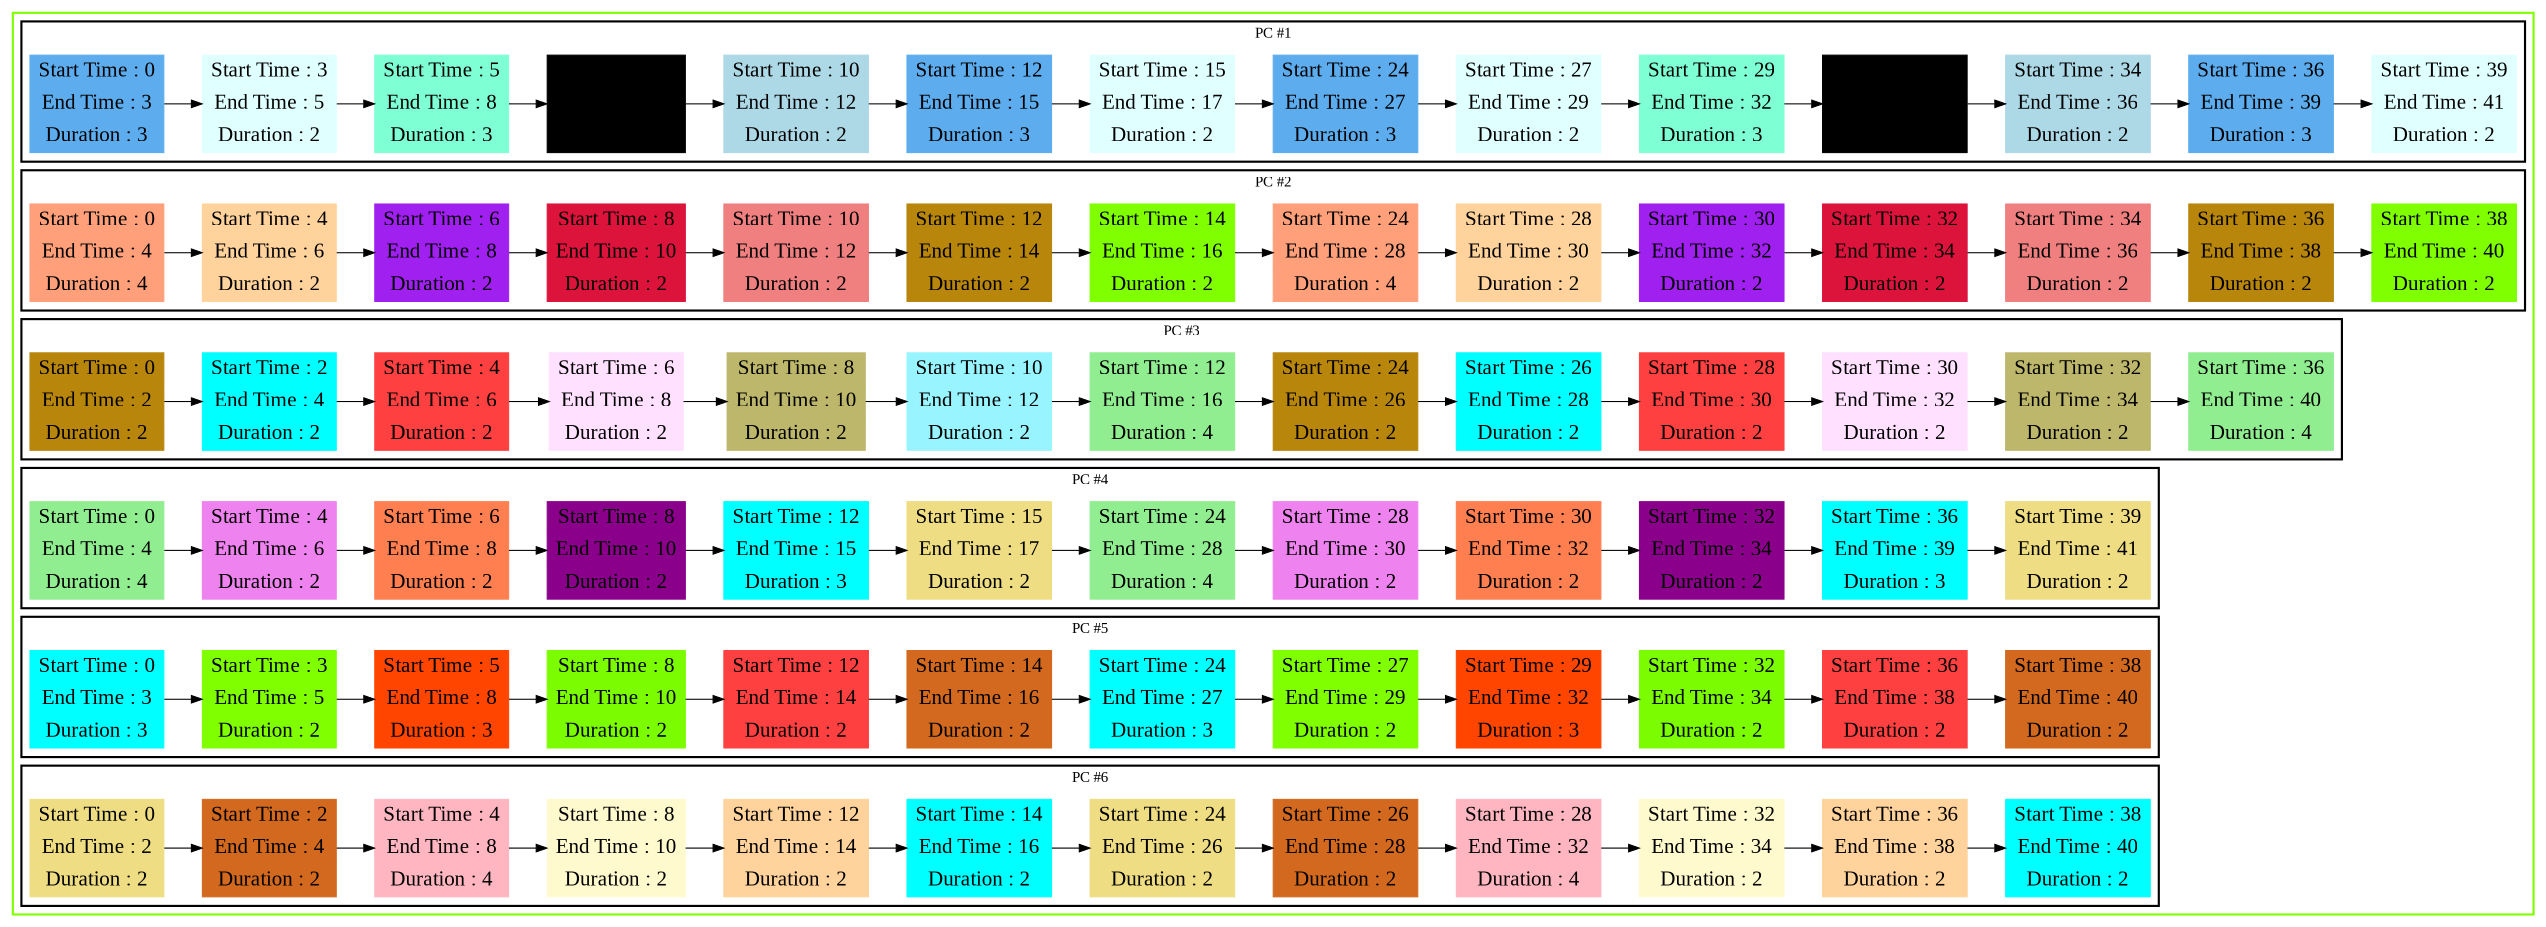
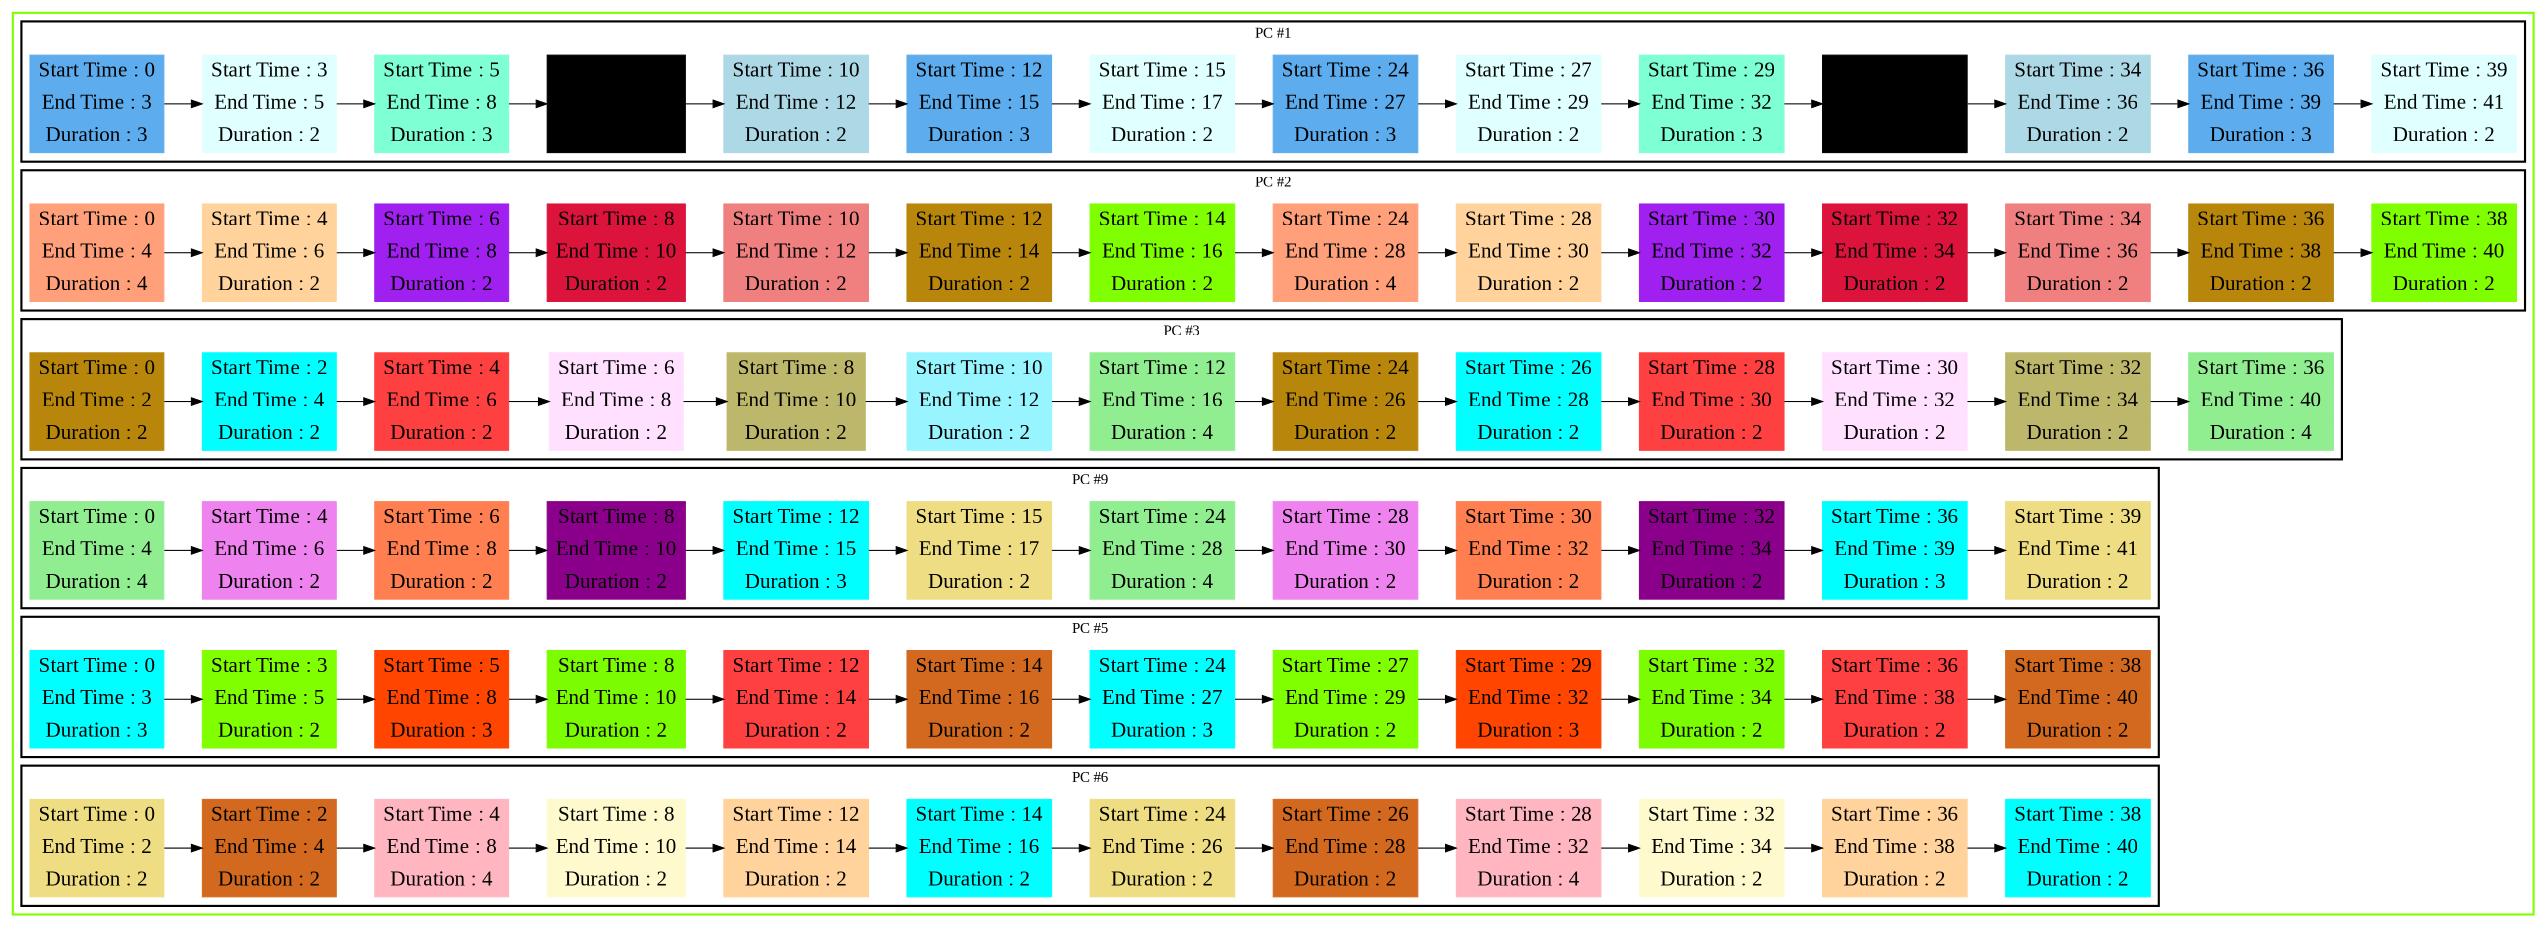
(1090, 480) -> (1090, 480)
